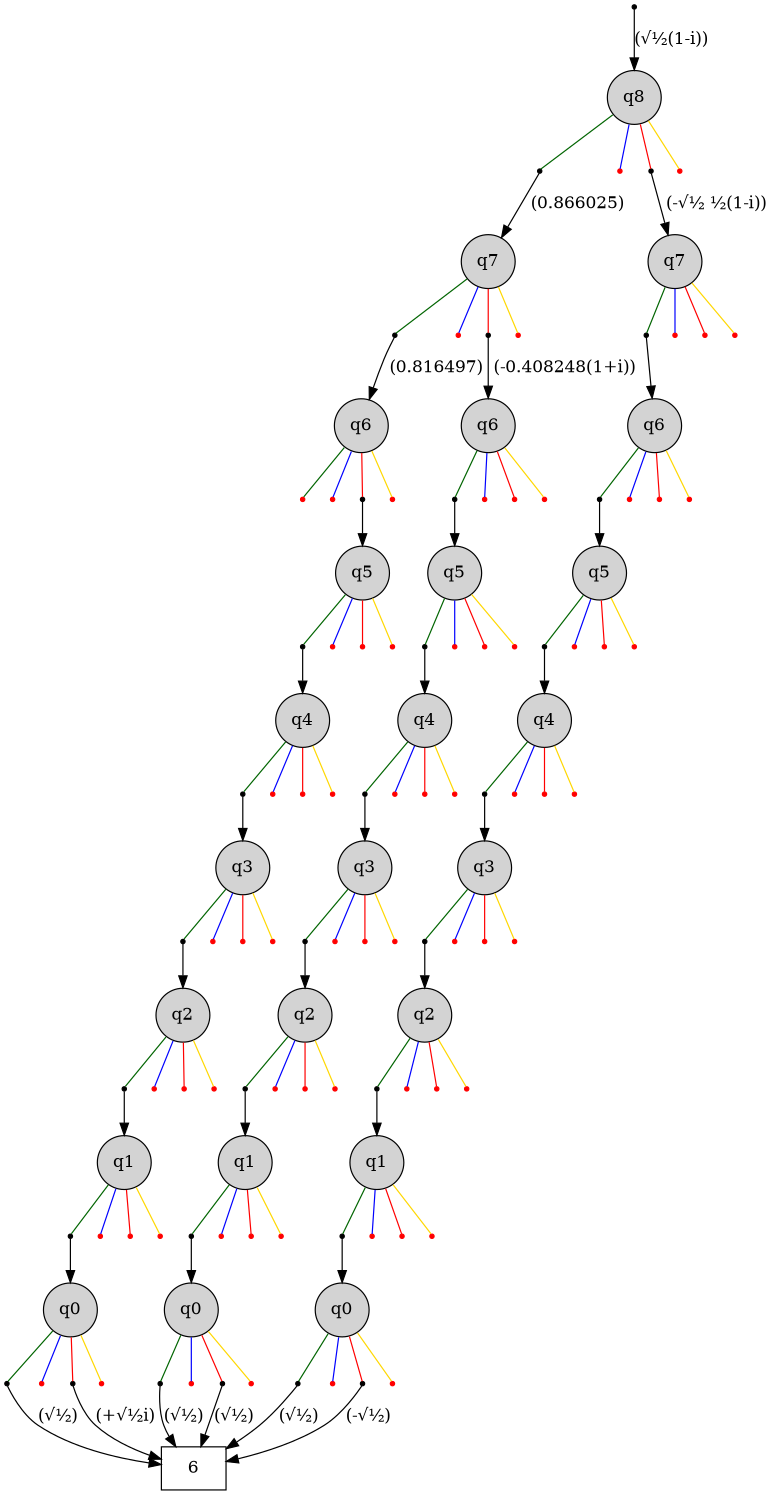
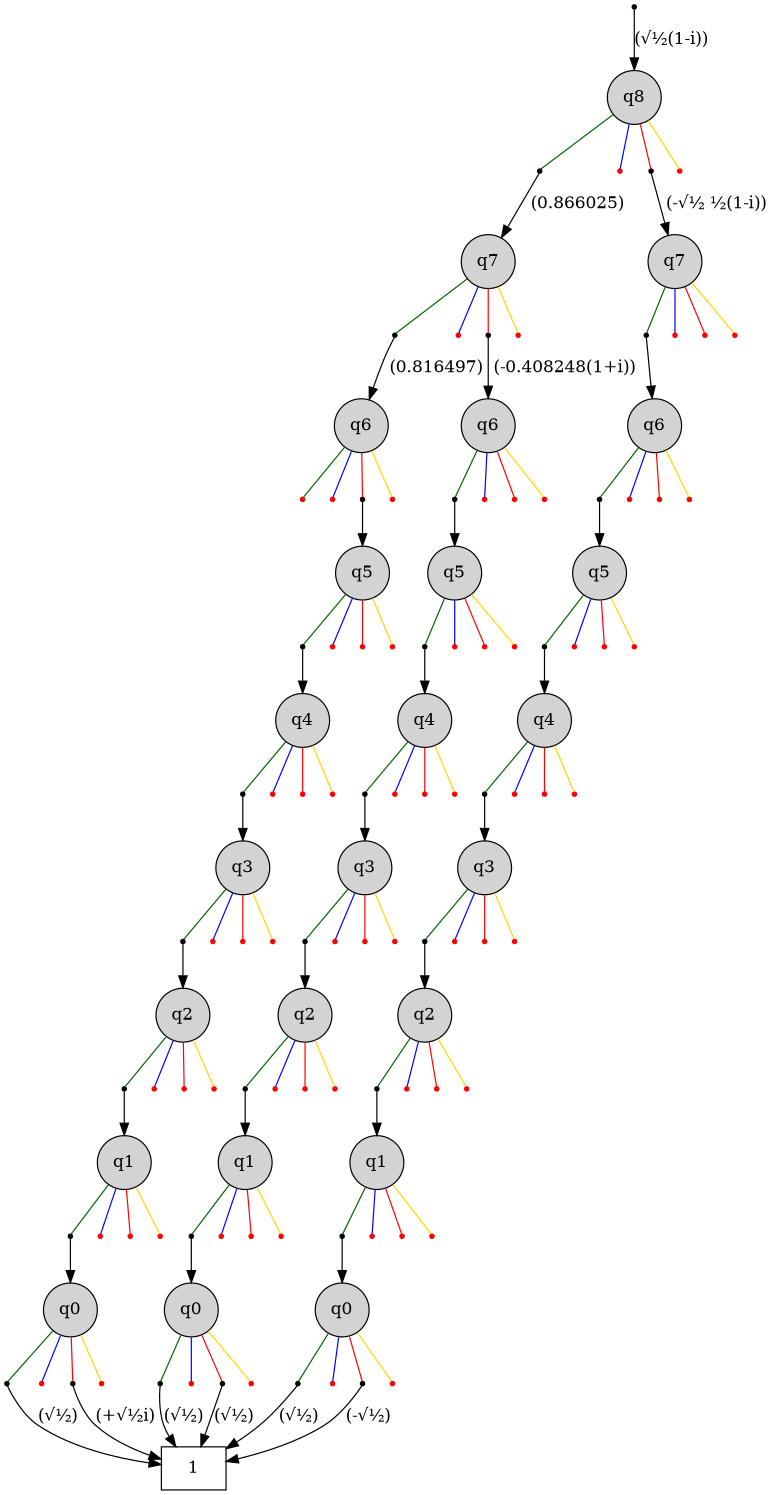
(194, 1468) -> (194, 1468)
